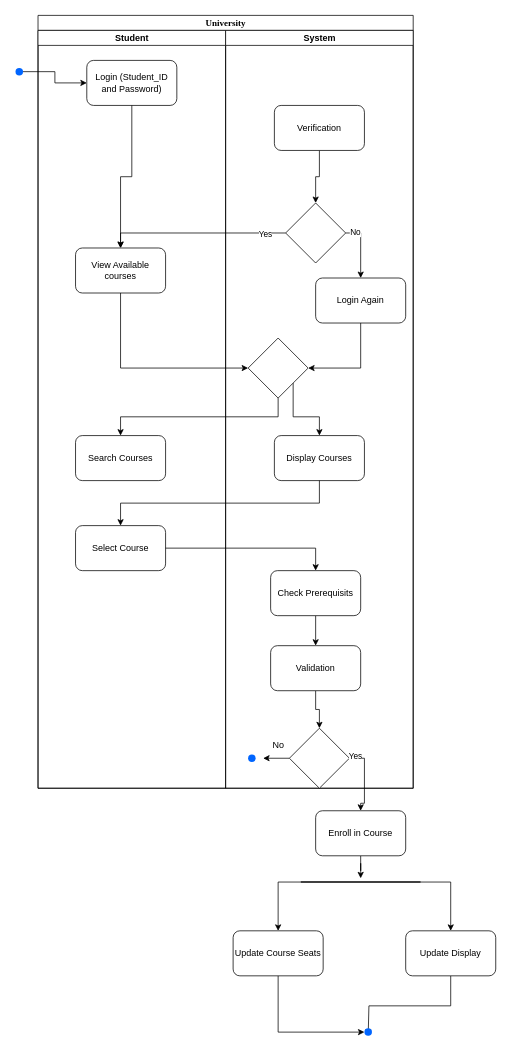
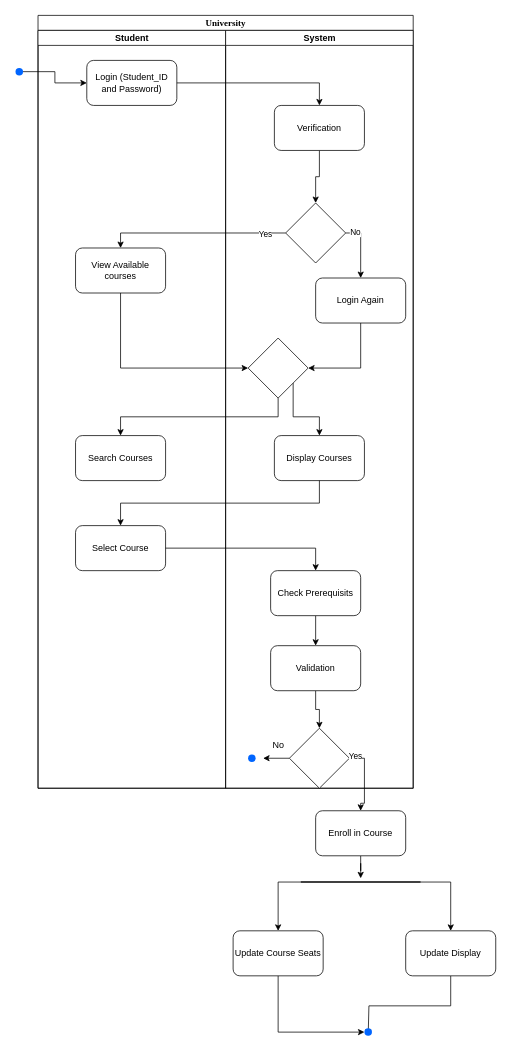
(132, 173) -> (319, 90)
